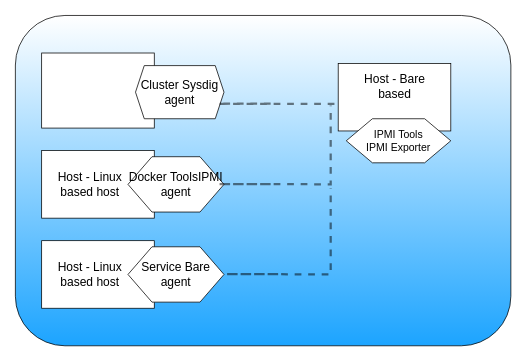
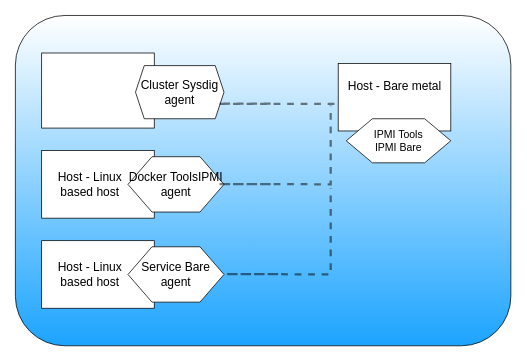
(395, 86) -> (395, 86)
(398, 141) -> (398, 141)
